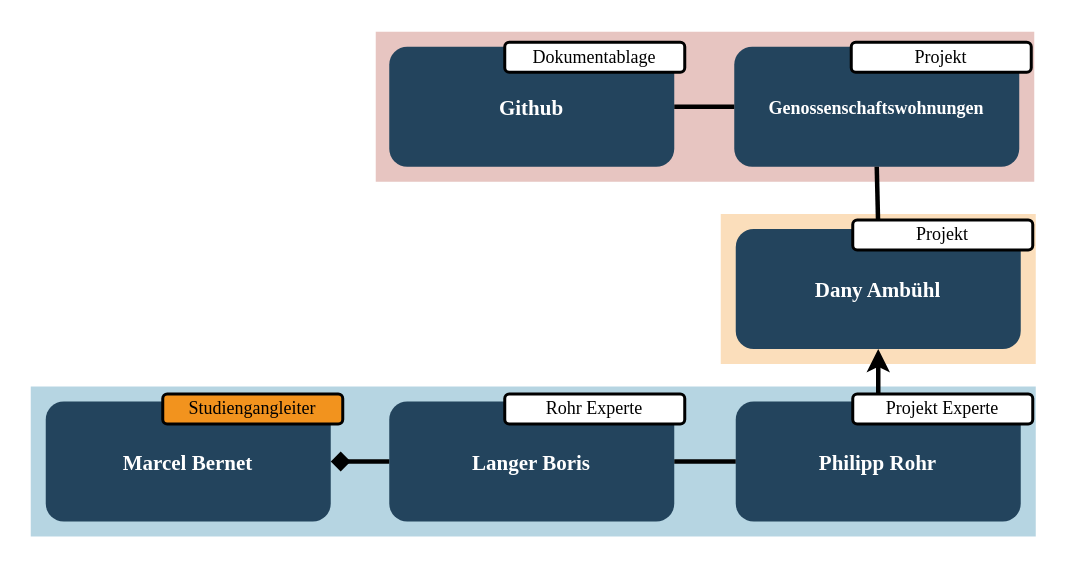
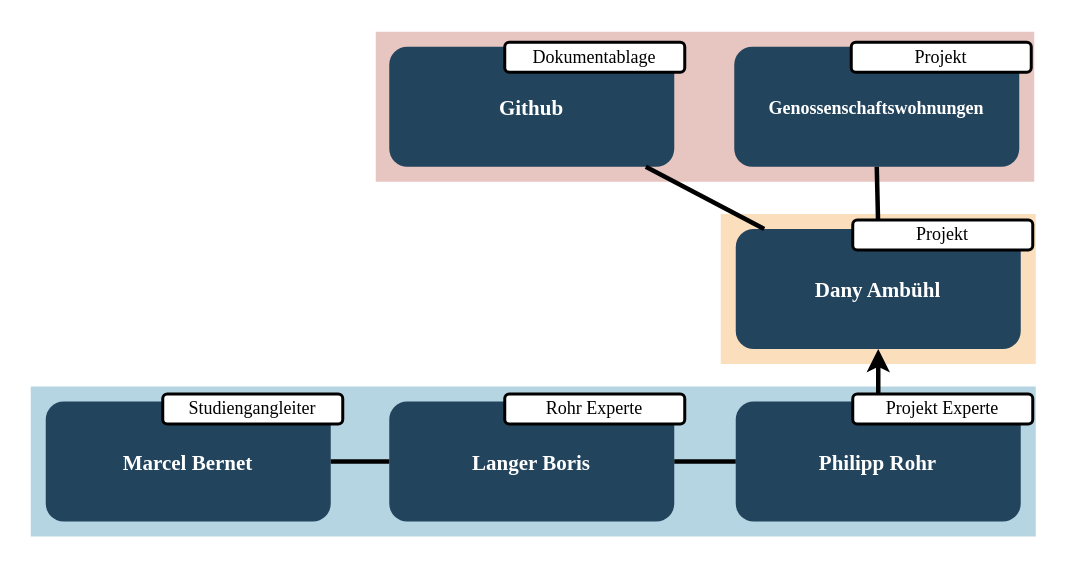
(704, 107) -> (705, 197)
(253, 409) -> (253, 409)
(349, 461) -> (333, 461)
